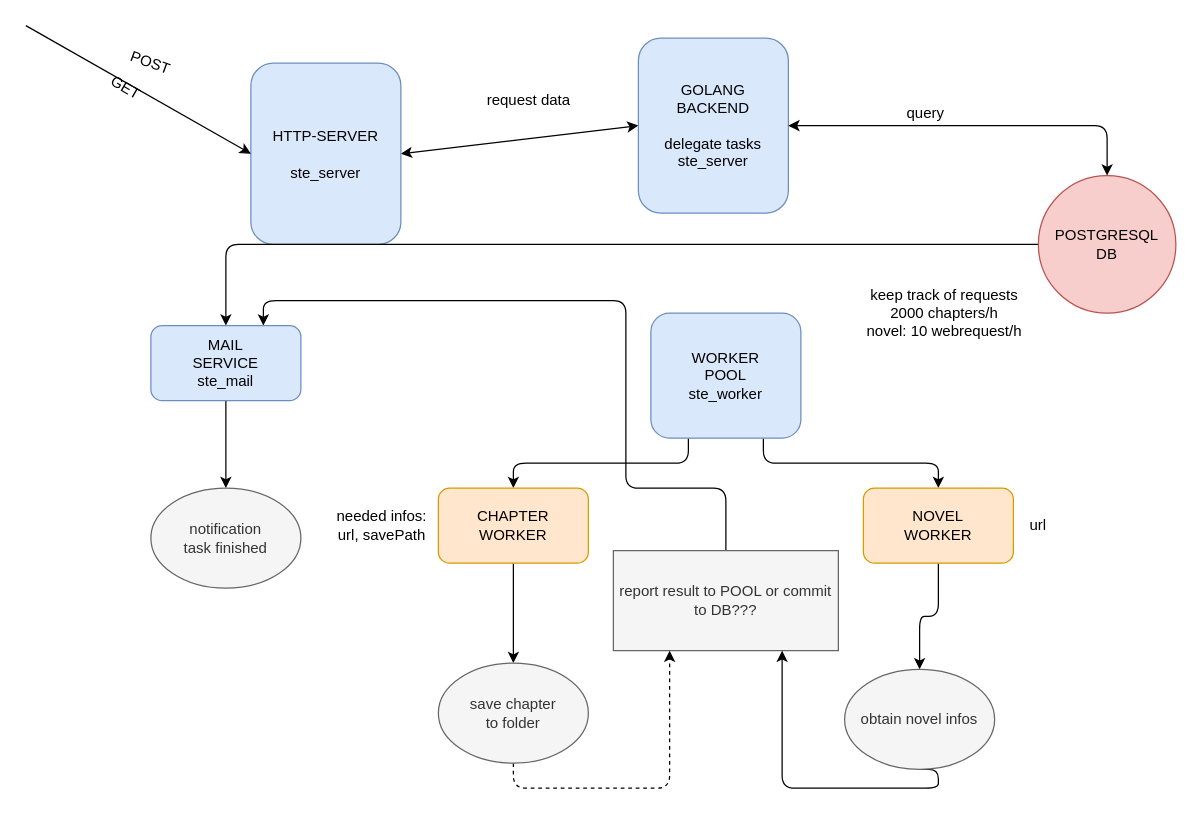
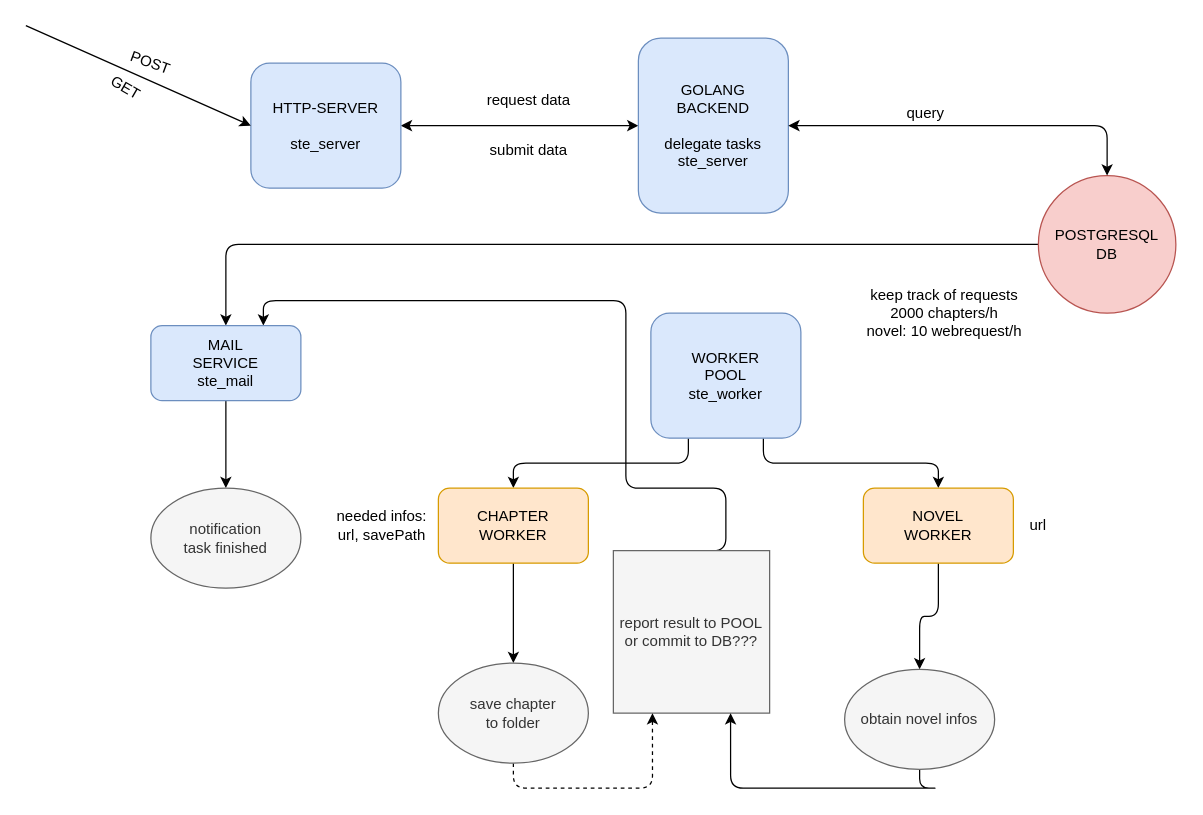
none -> (529, 151)
(326, 154) -> (326, 126)
(726, 601) -> (691, 632)
